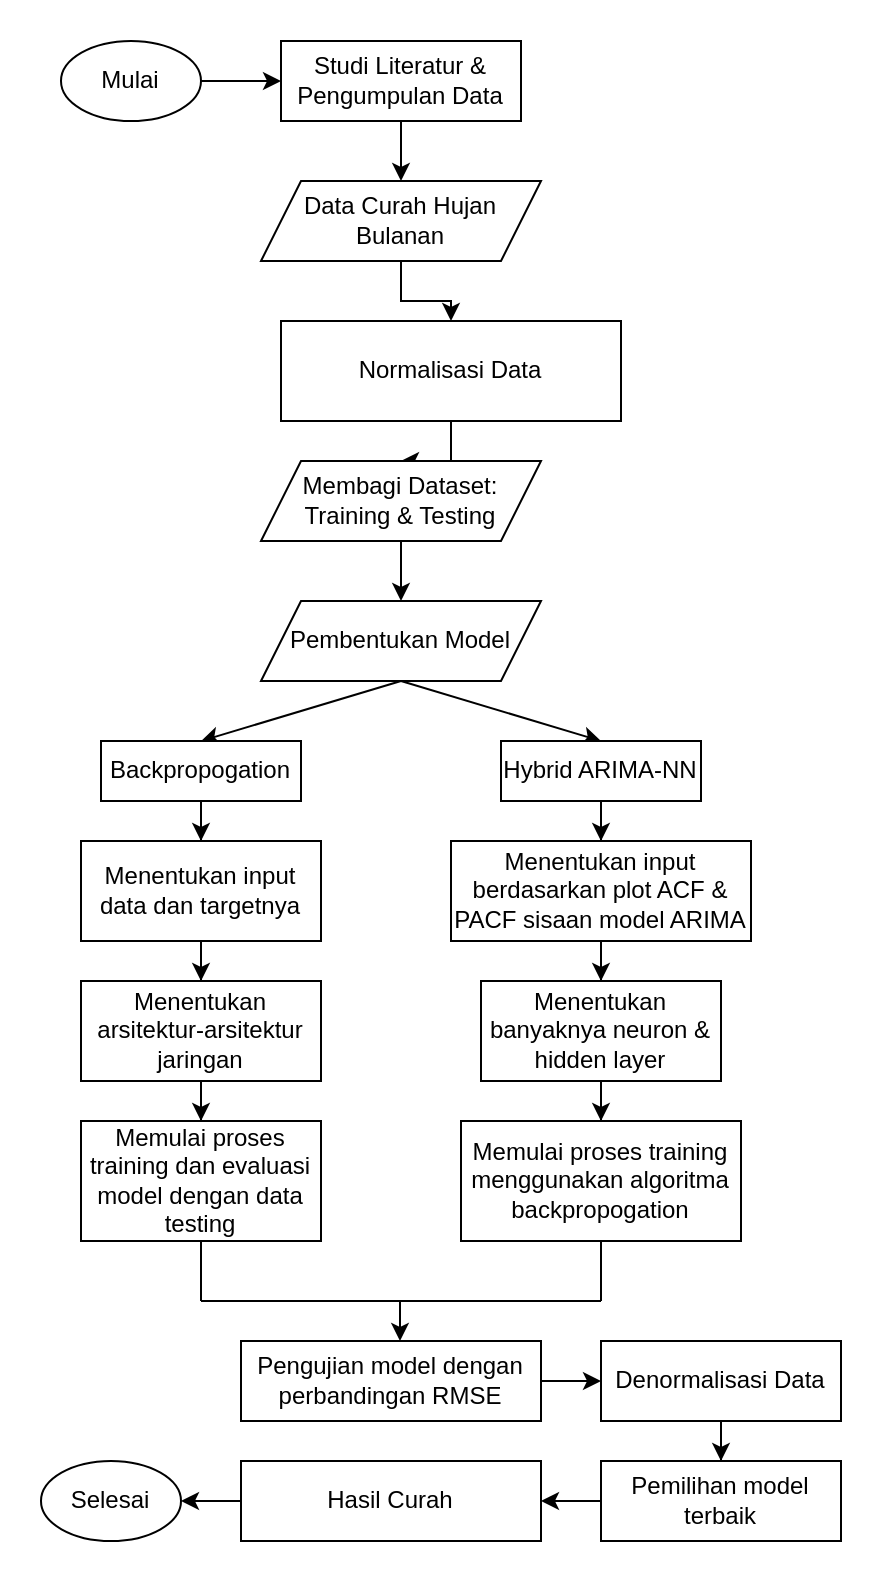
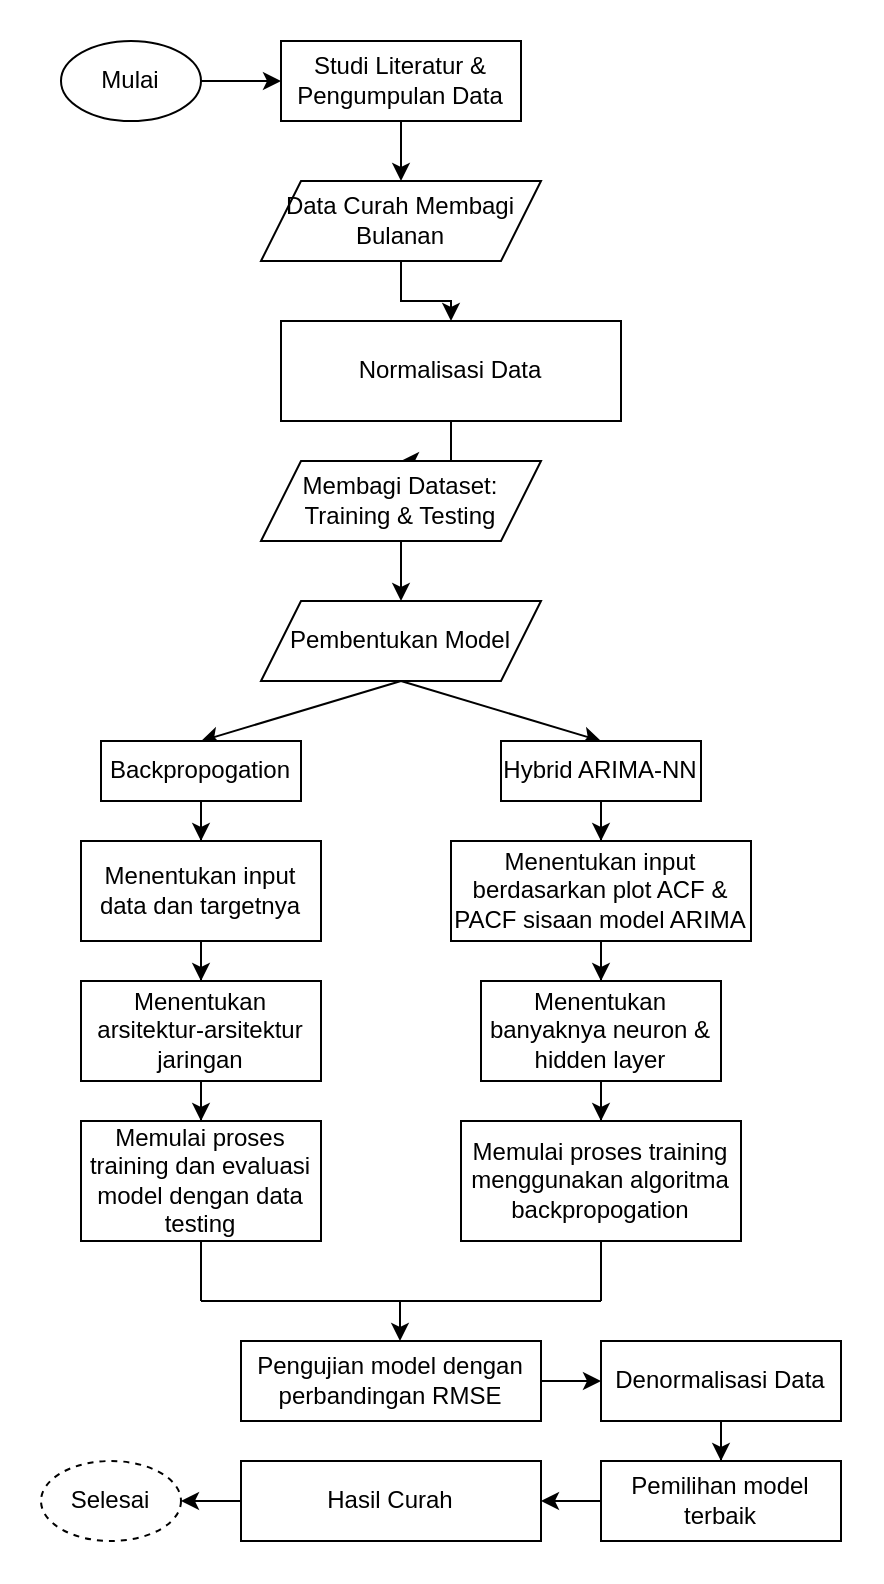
(401, 221) -> (401, 221)
(111, 1501) -> (111, 1501)
